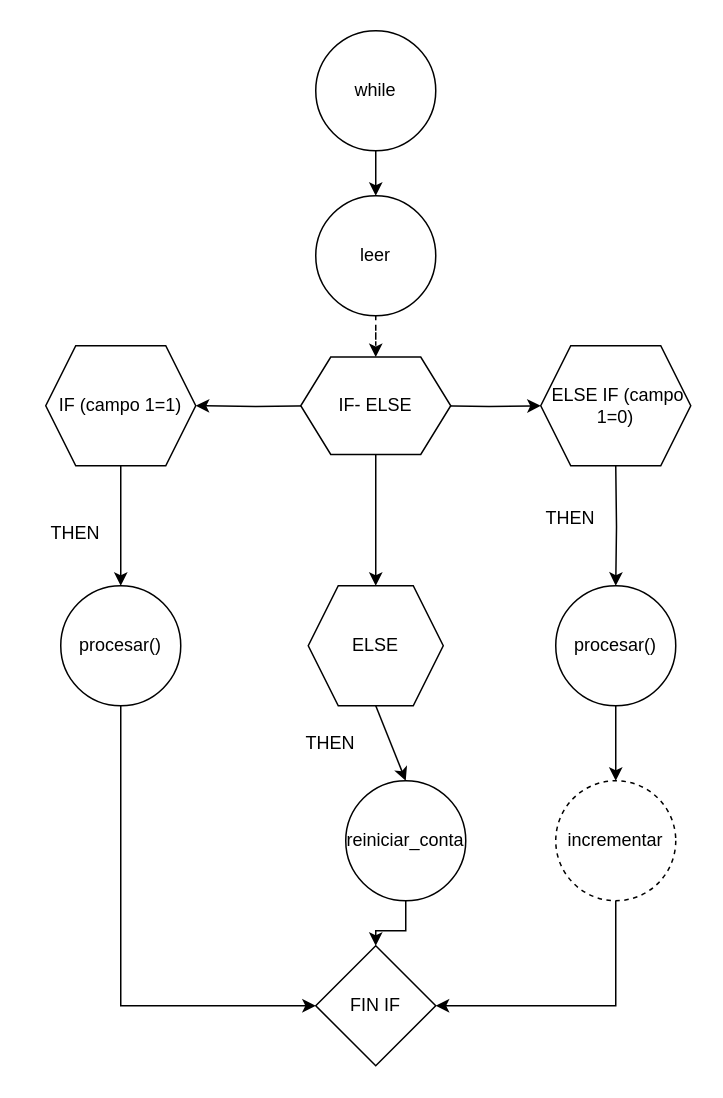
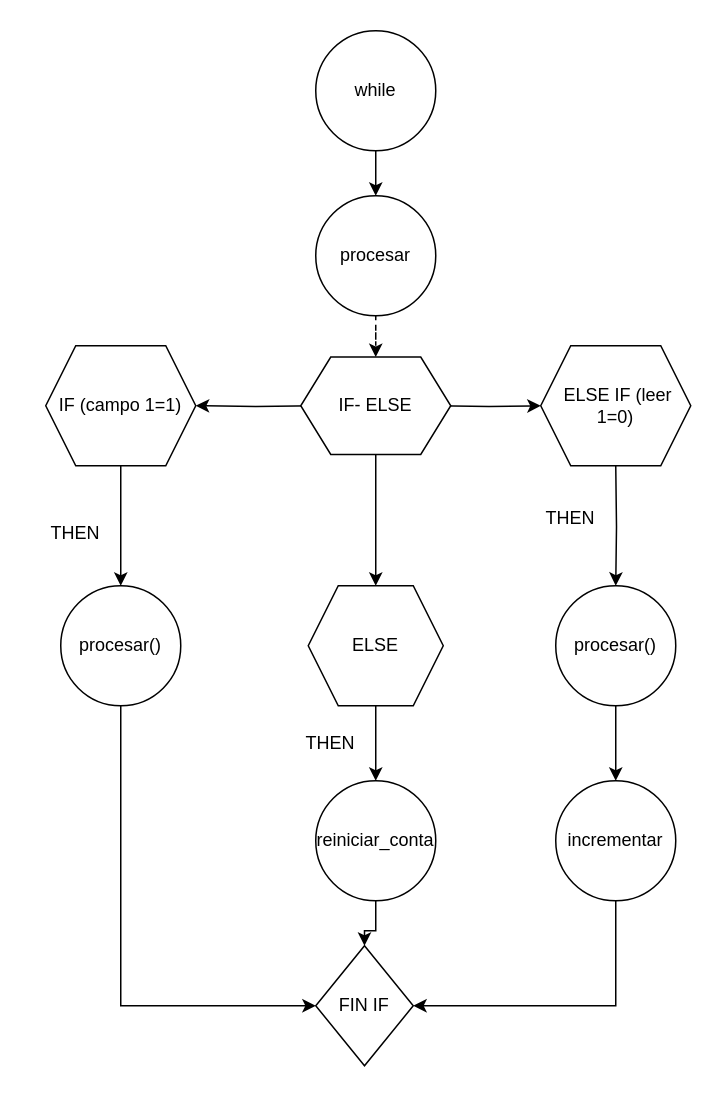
(376, 256) -> (376, 256)
(616, 406) -> (616, 406)
(406, 841) -> (376, 841)
(616, 841) -> (616, 841)
(376, 1006) -> (365, 1006)
